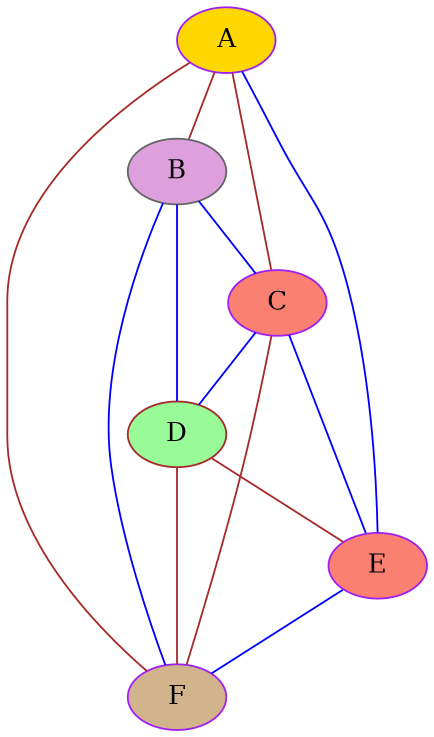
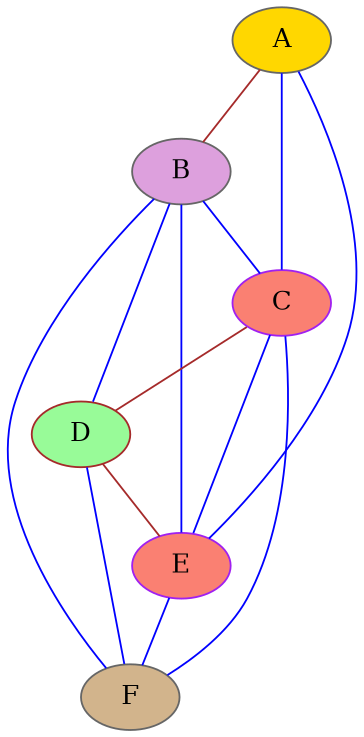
(226, 40) -> (282, 40)
(252, 171) -> (282, 171)
none -> (181, 352)
(7, 353) -> none
(227, 369) -> (194, 360)
(234, 502) -> (274, 525)
(177, 566) -> (106, 566)
(177, 697) -> (130, 697)
